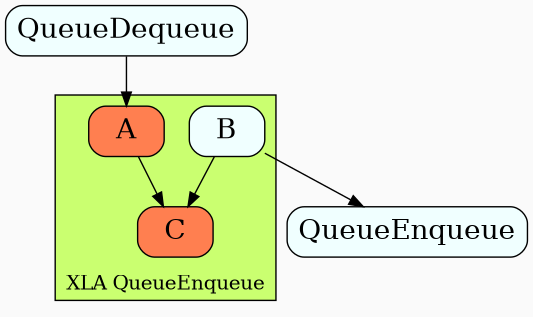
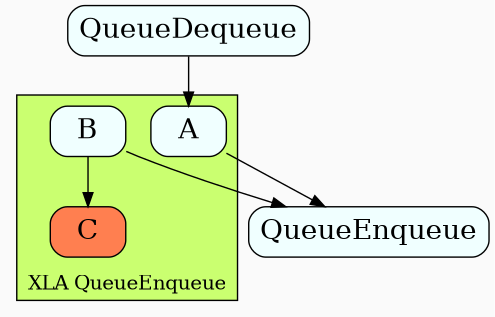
(126, 131) -> (189, 131)
(148, 175) -> (269, 177)
